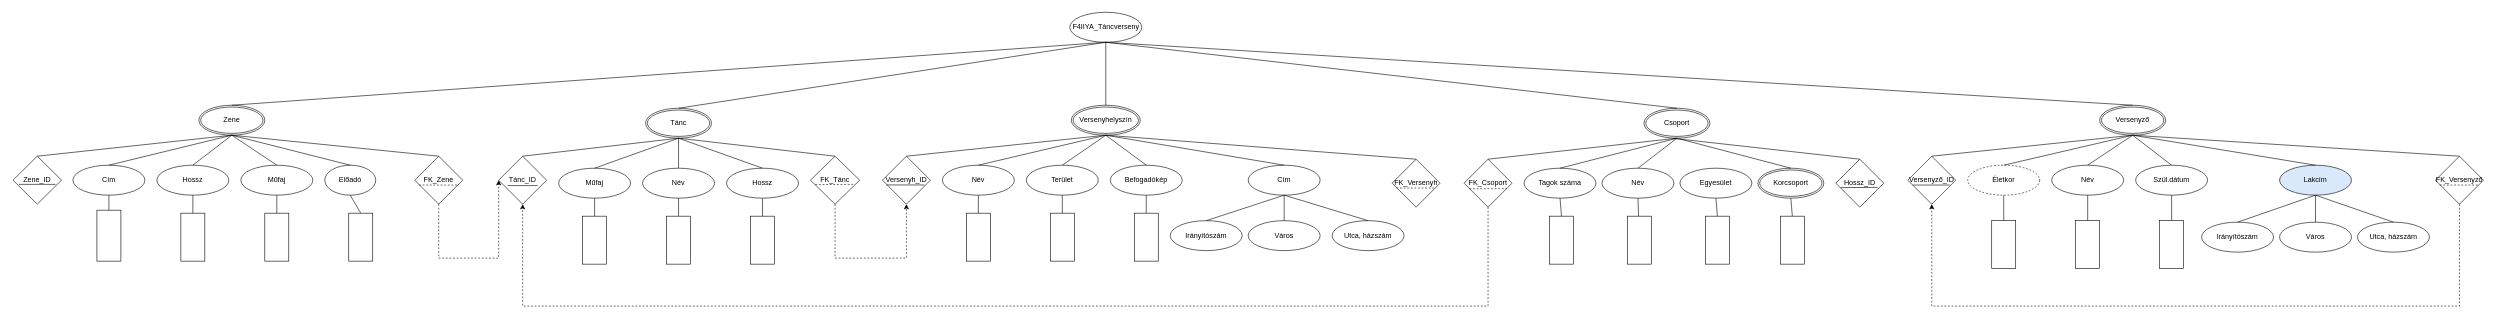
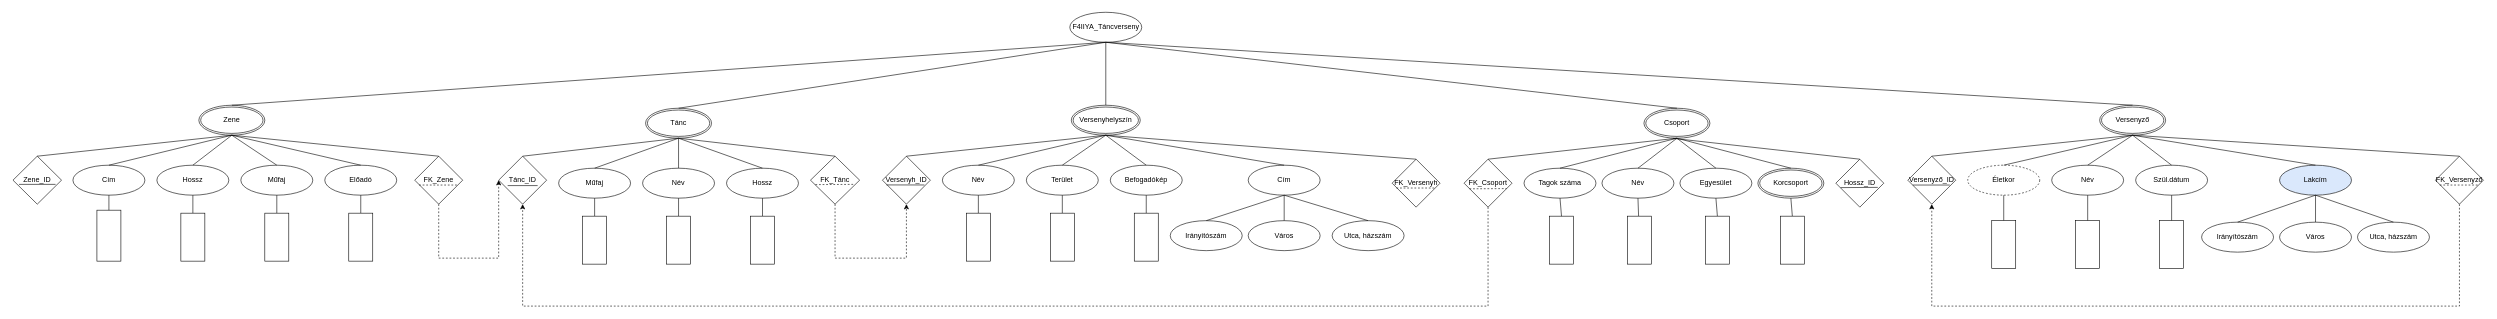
none -> (1698, 154)
(350, 180) -> (360, 180)
